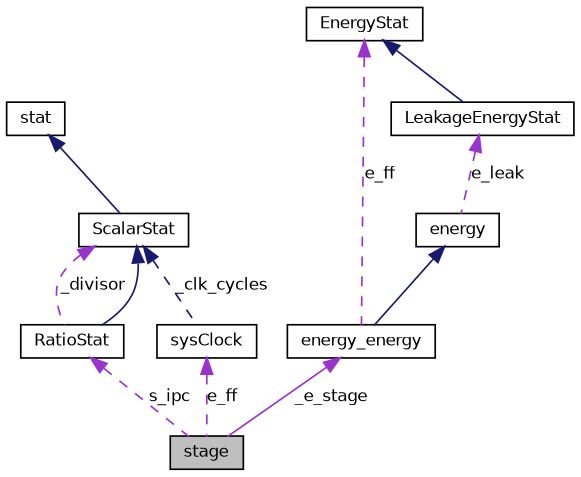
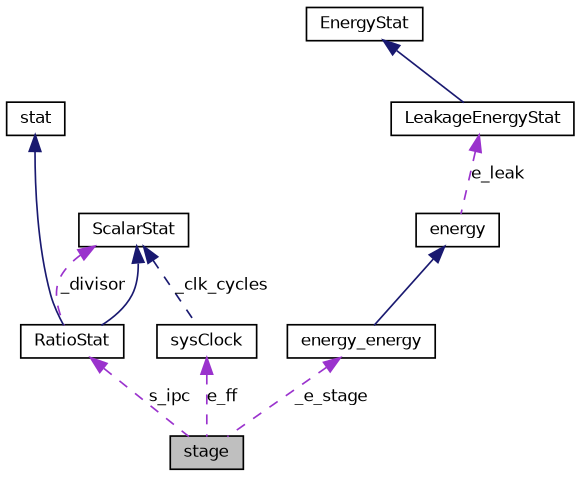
(91, 181) -> (40, 240)
(363, 191) -> none
(277, 402) -> (277, 402)
